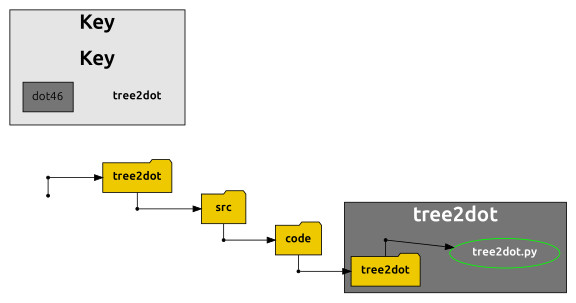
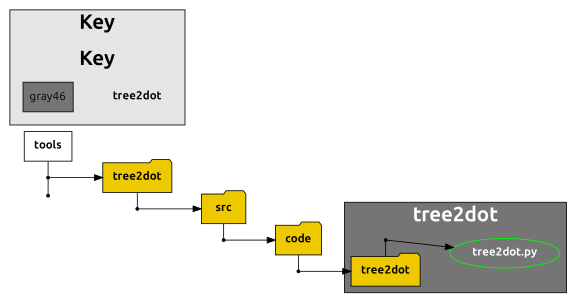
(48, 97) -> (48, 97)
none -> (48, 146)
